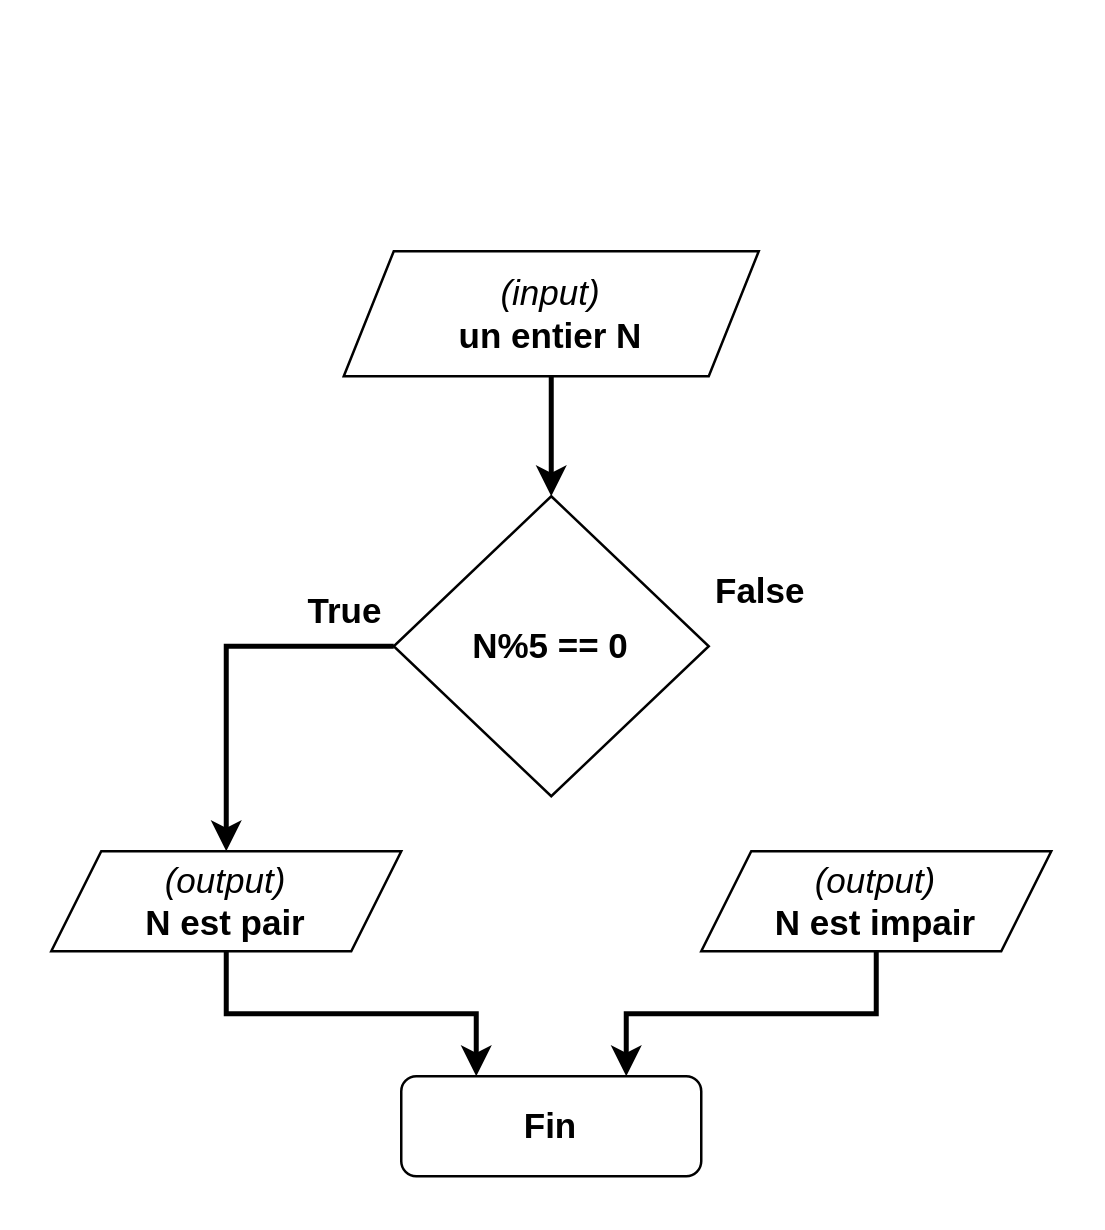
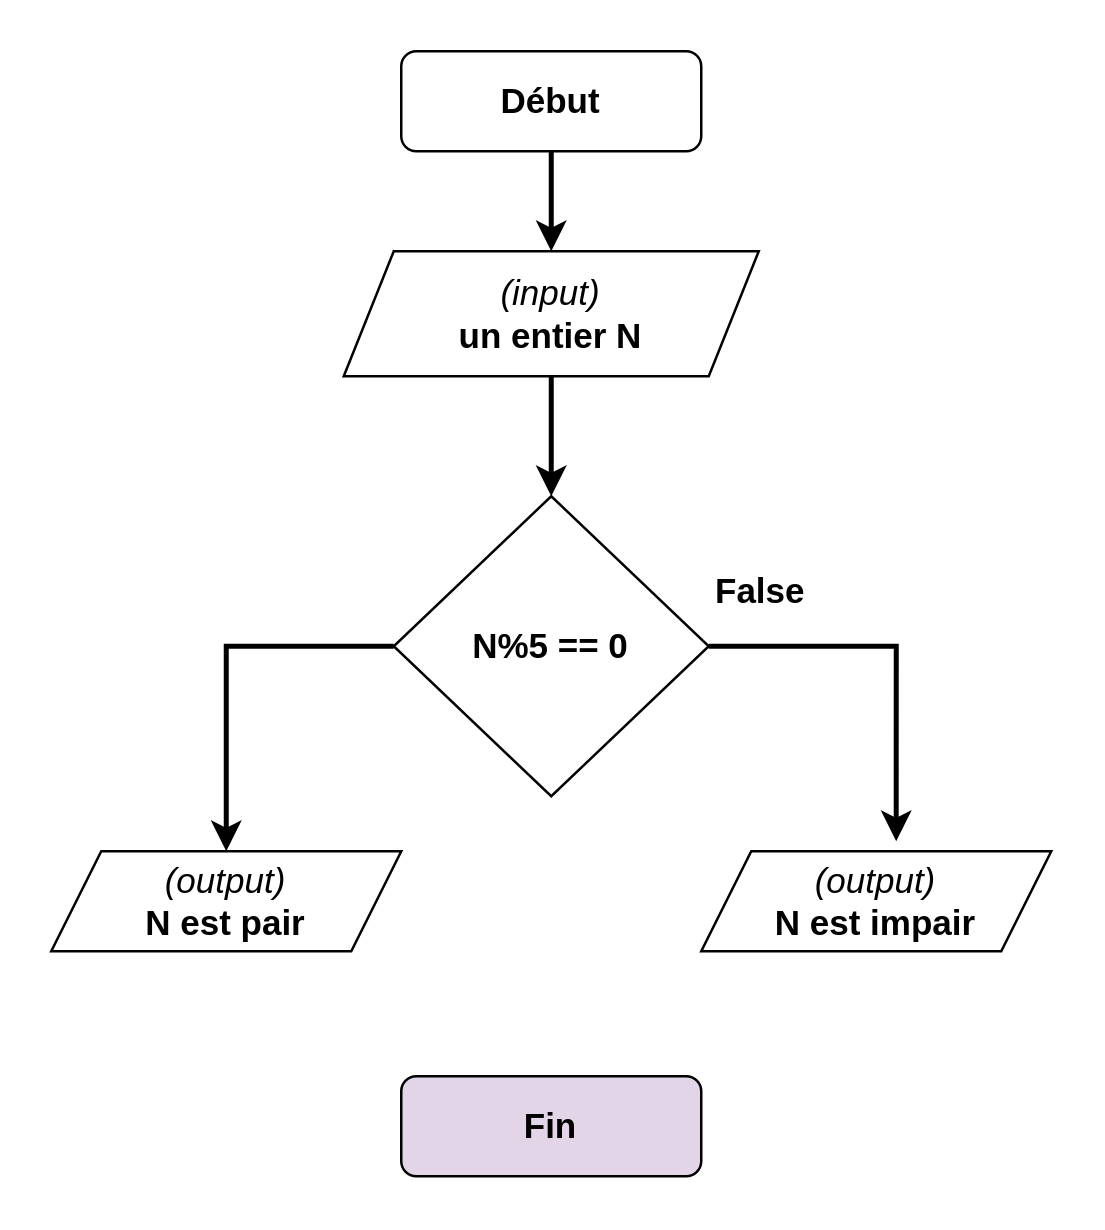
none -> (551, 101)
none -> (551, 190)
(344, 609) -> none
none -> (889, 646)
(340, 1014) -> none
(762, 1014) -> none
(551, 1126) -> (551, 1126)
